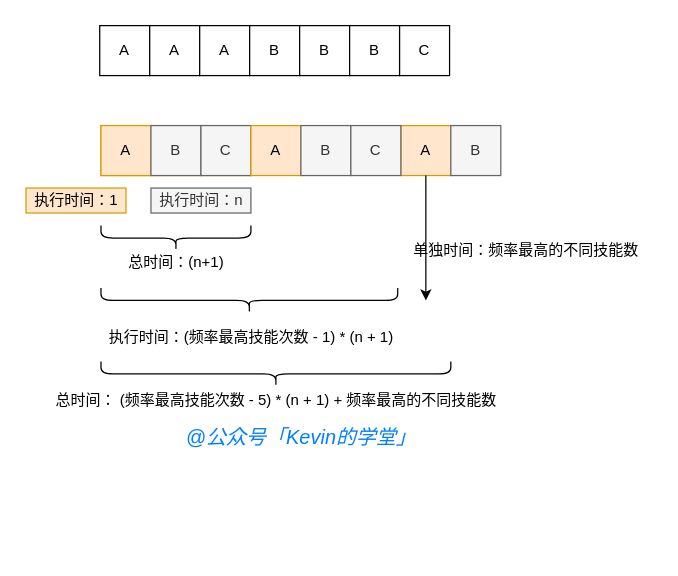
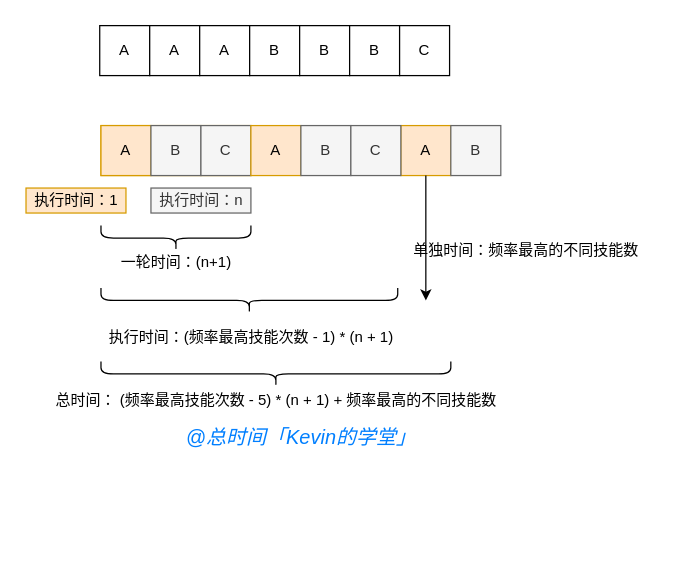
(176, 263) -> (176, 263)
(301, 437) -> (301, 437)
